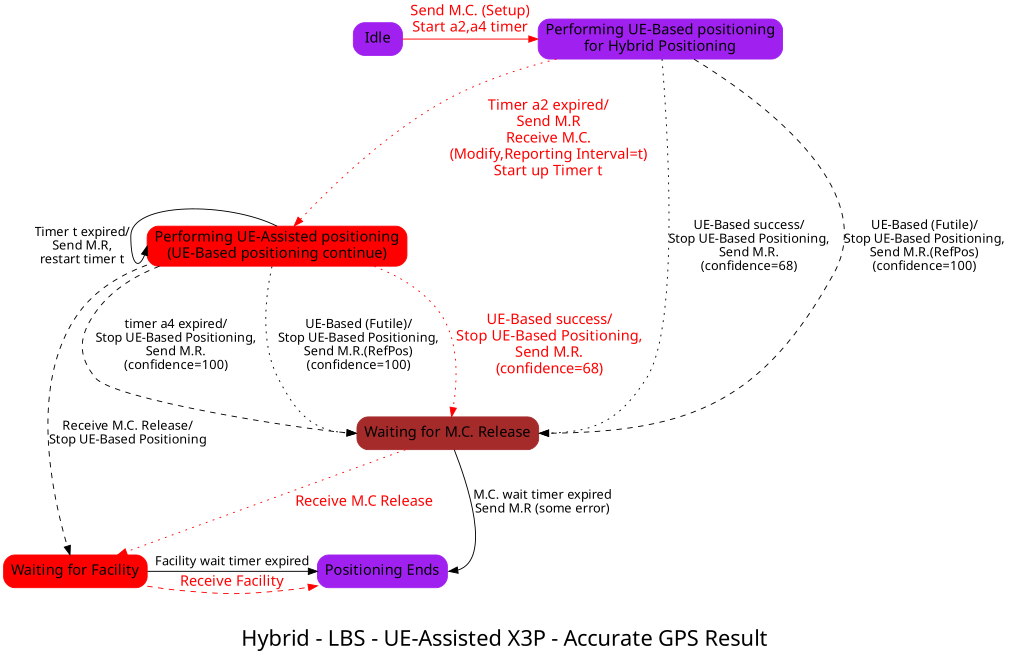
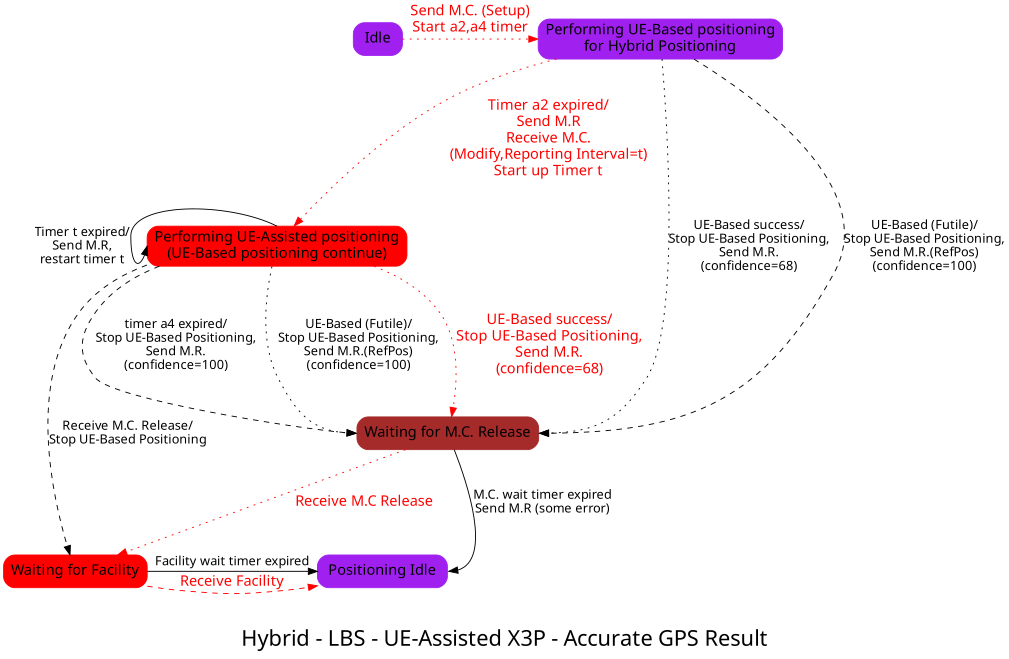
(466, 39) -> (466, 39)
(382, 571) -> (382, 571)
